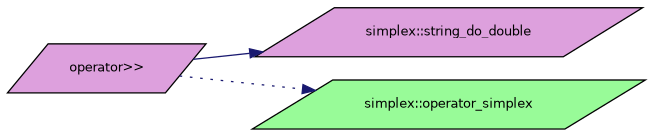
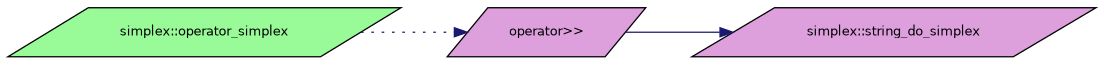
(449, 32) -> (894, 32)
(241, 83) -> (408, 32)
